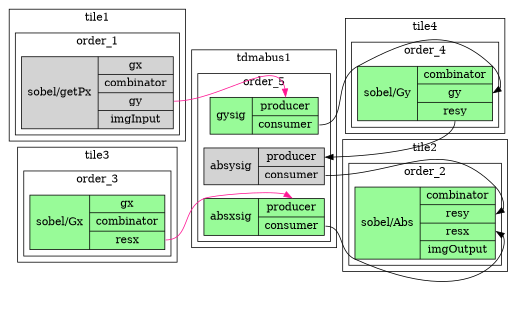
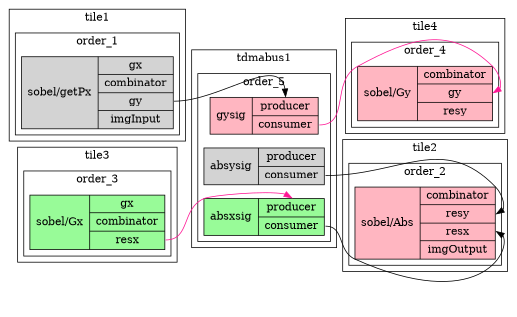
(396, 48) -> (396, 48)
(233, 86) -> (233, 86)
(425, 94) -> (425, 94)
(264, 116) -> (264, 116)
(399, 151) -> none
(425, 223) -> (425, 223)
